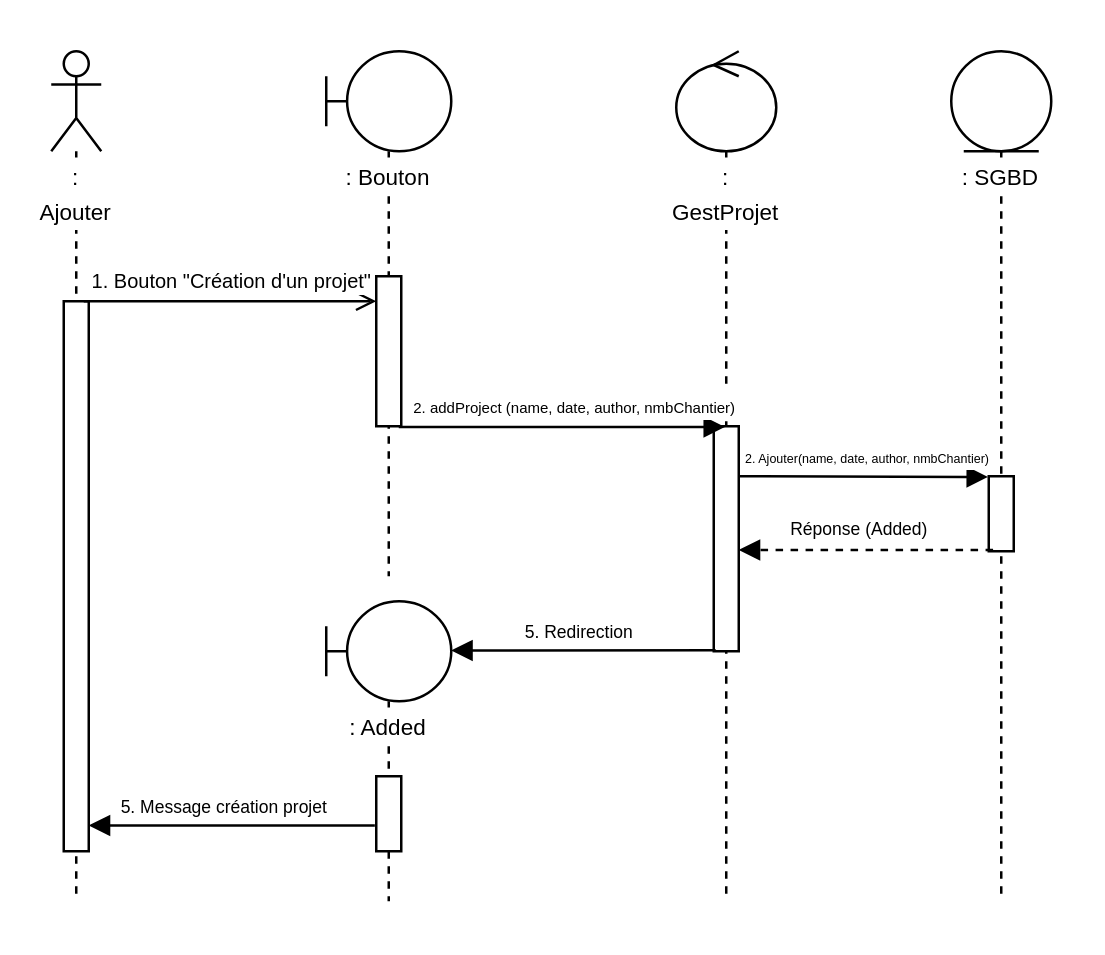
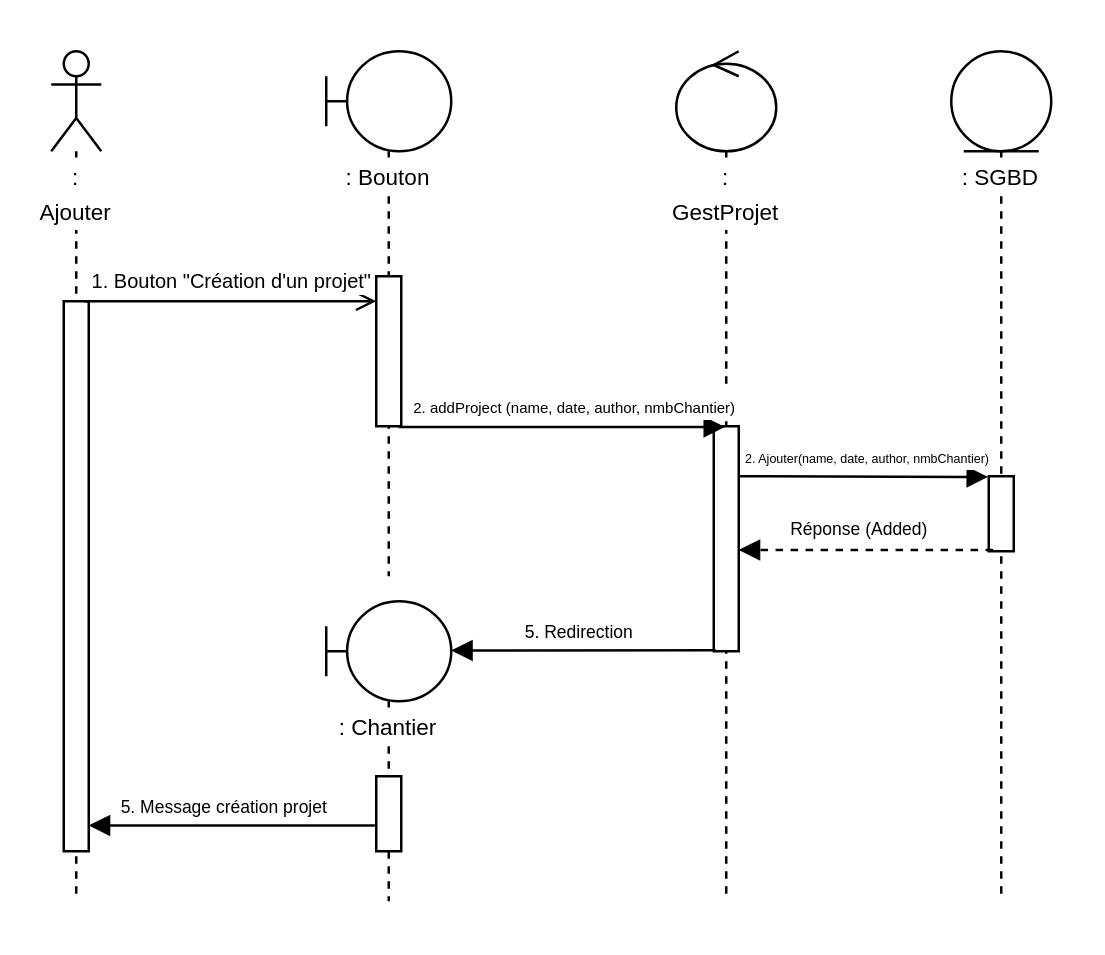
(389, 727) -> (389, 745)
